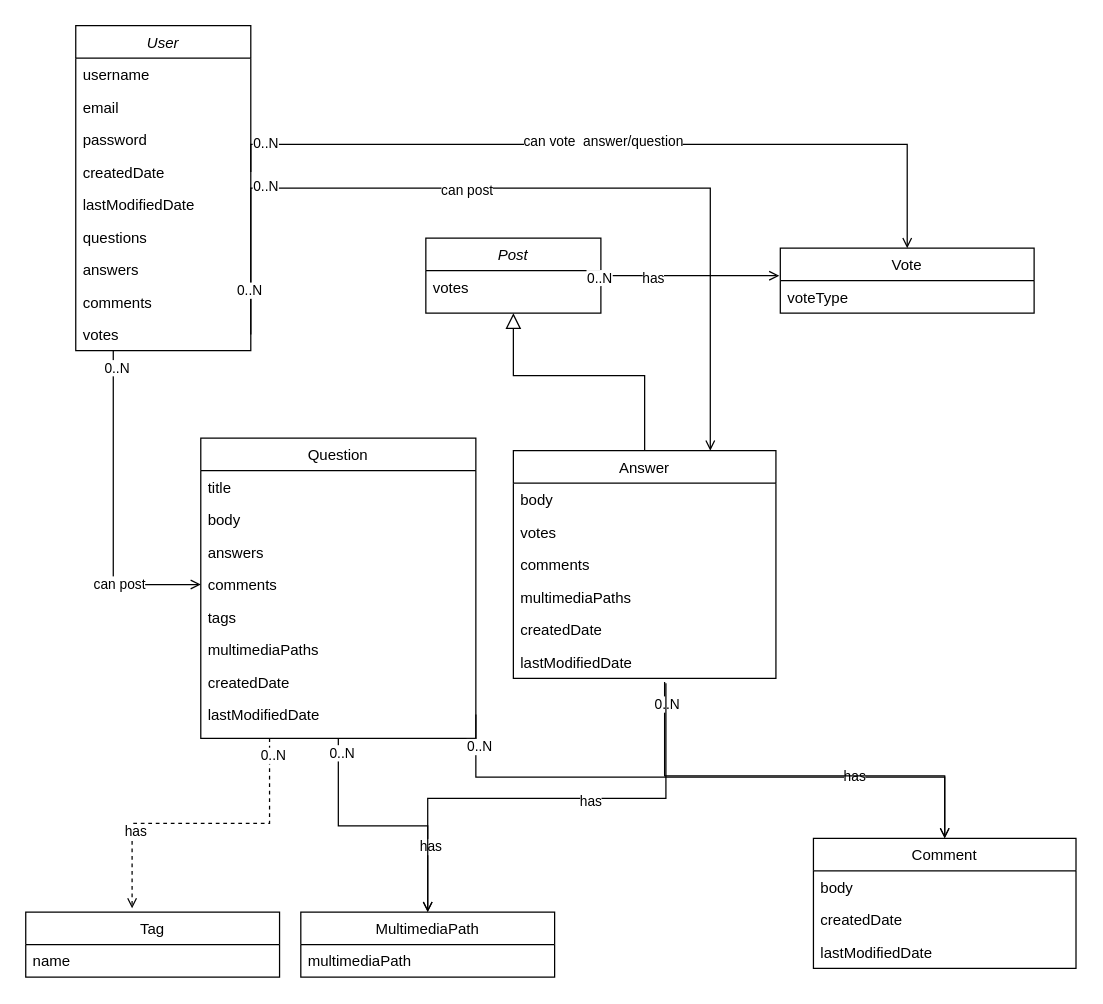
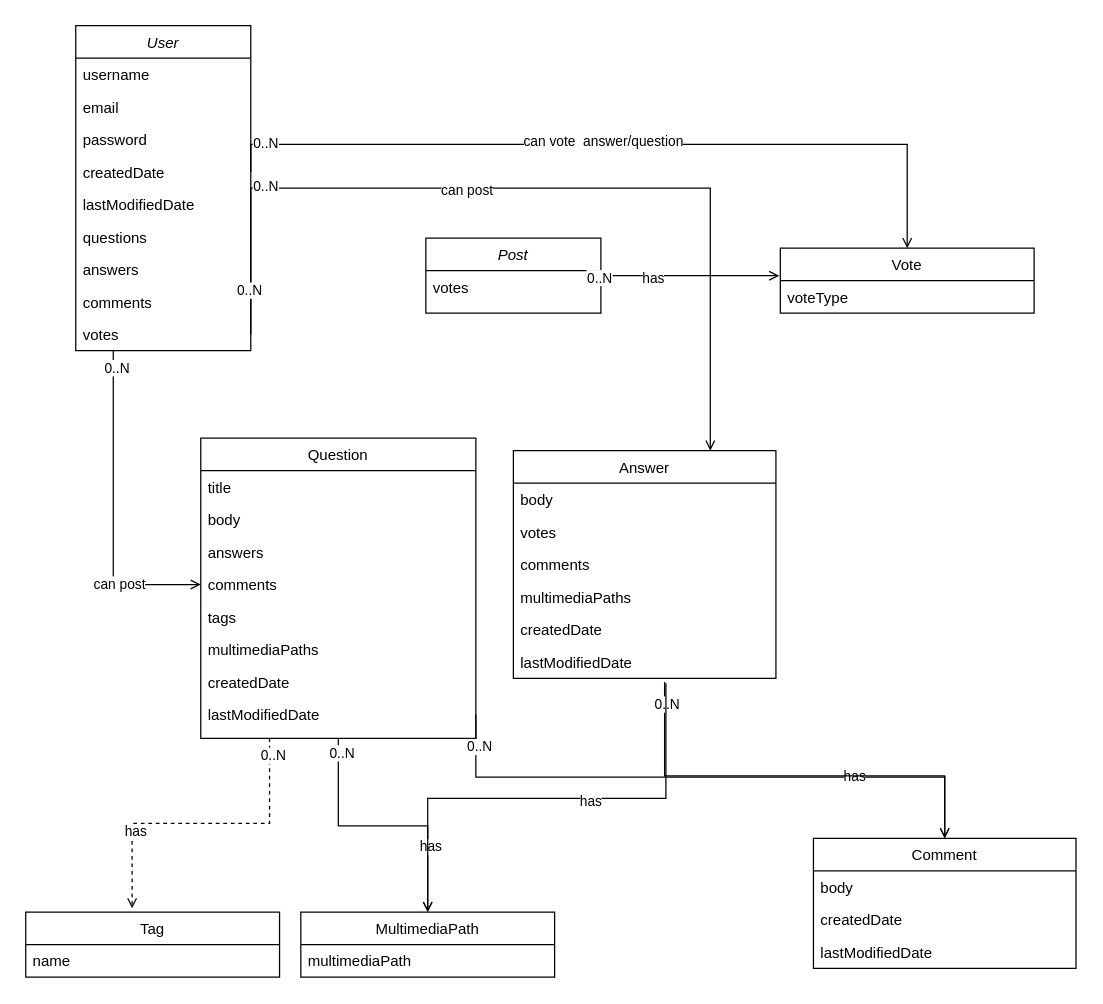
(593, 376) -> none
